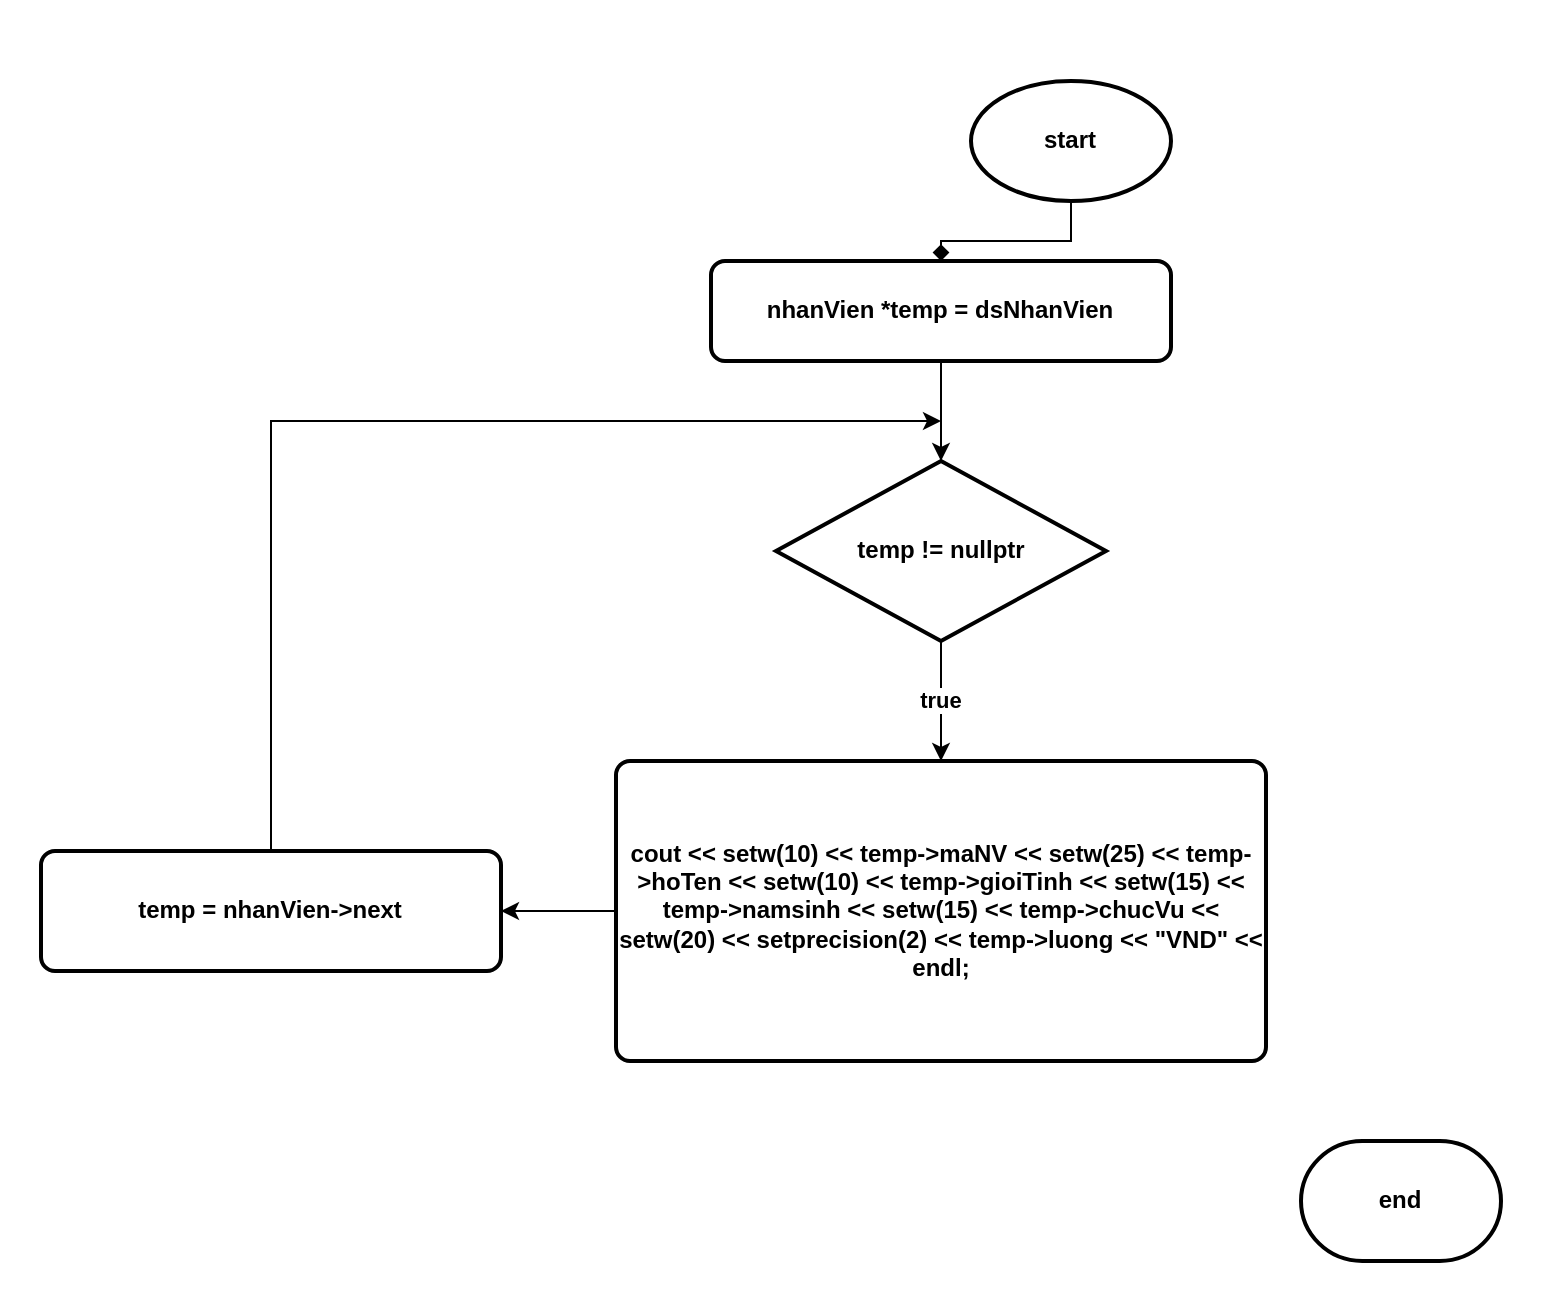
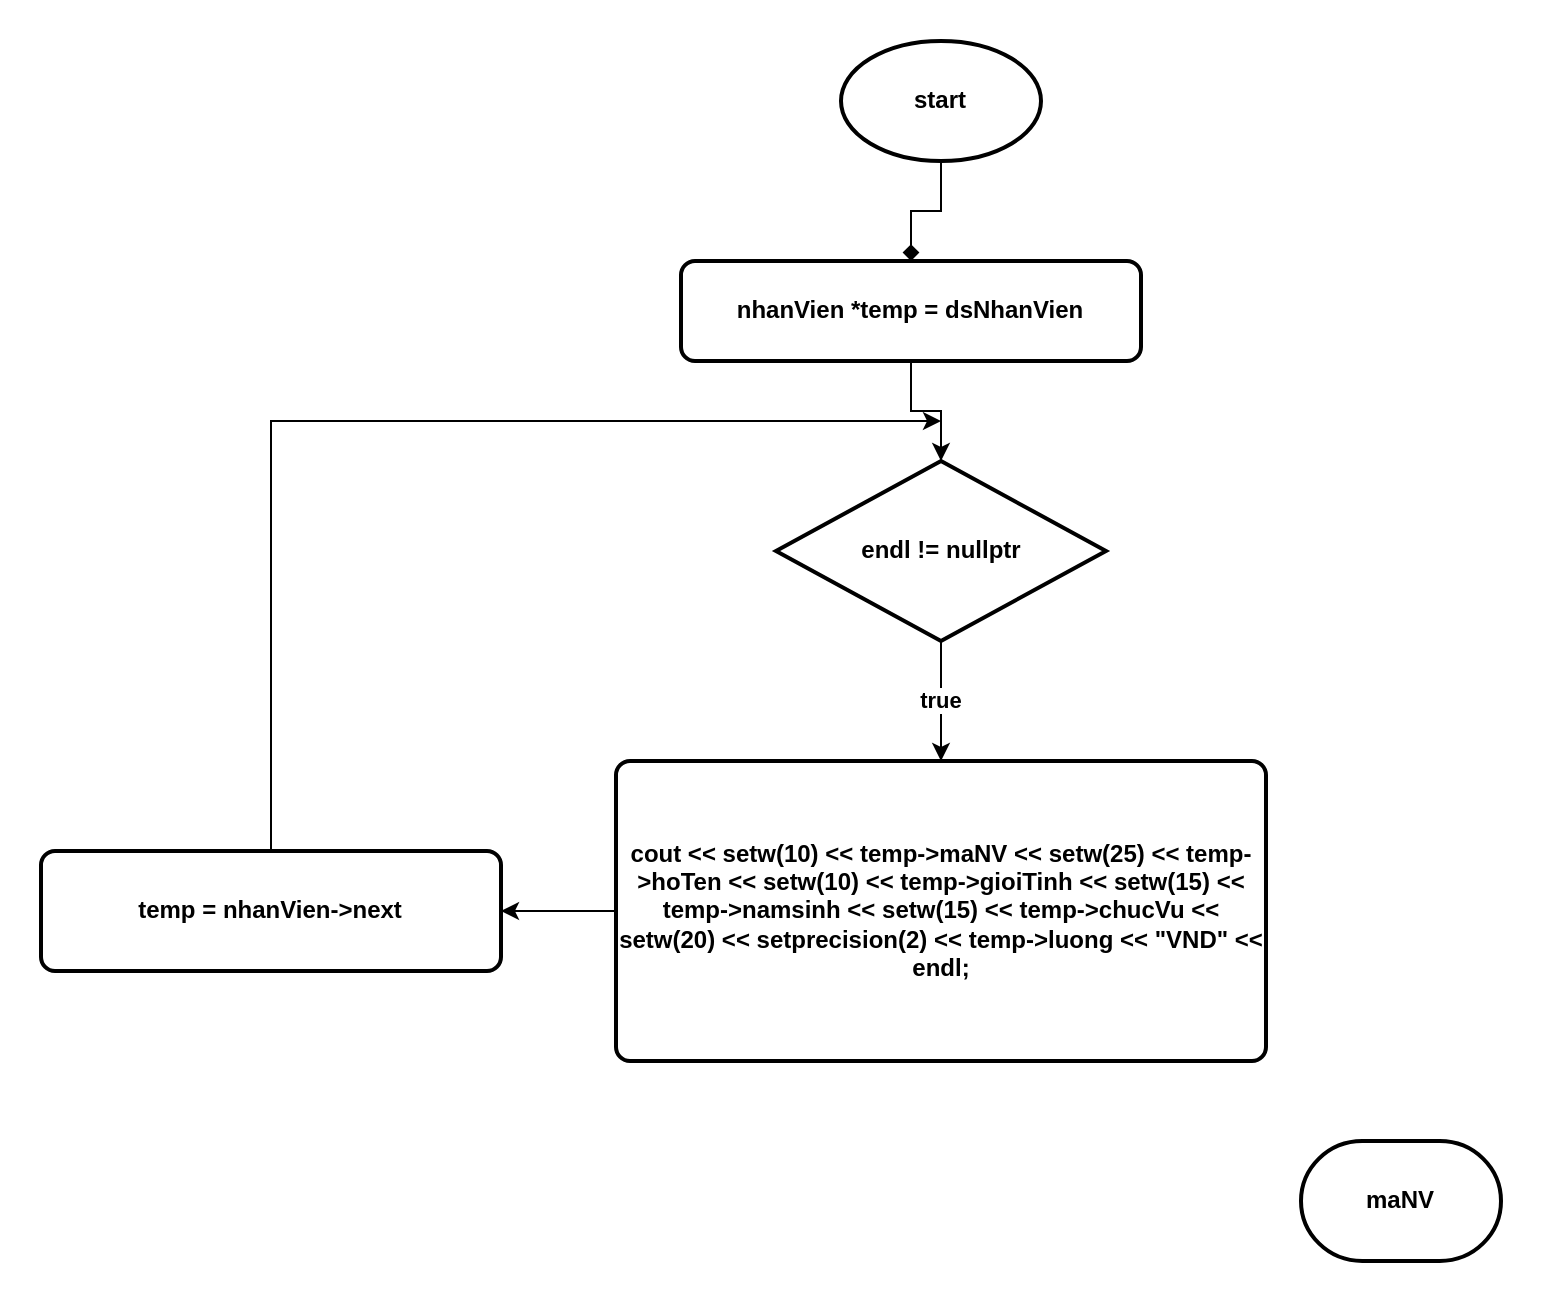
(1071, 141) -> (941, 101)
(941, 311) -> (911, 311)
(942, 551) -> (942, 551)
(1401, 1201) -> (1401, 1201)
